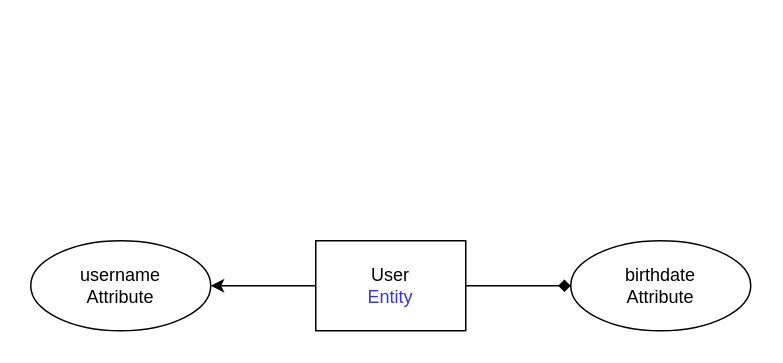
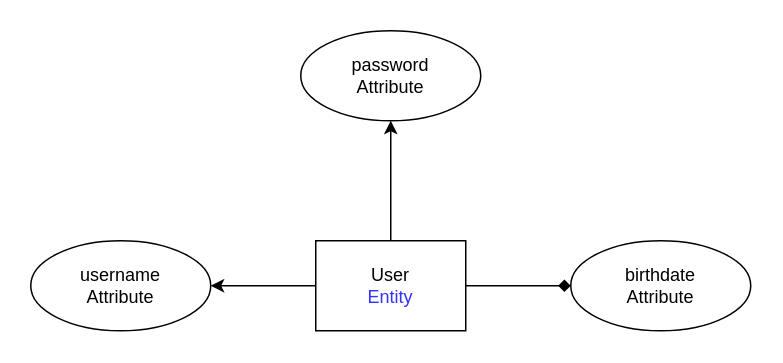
none -> (391, 76)
none -> (391, 186)
